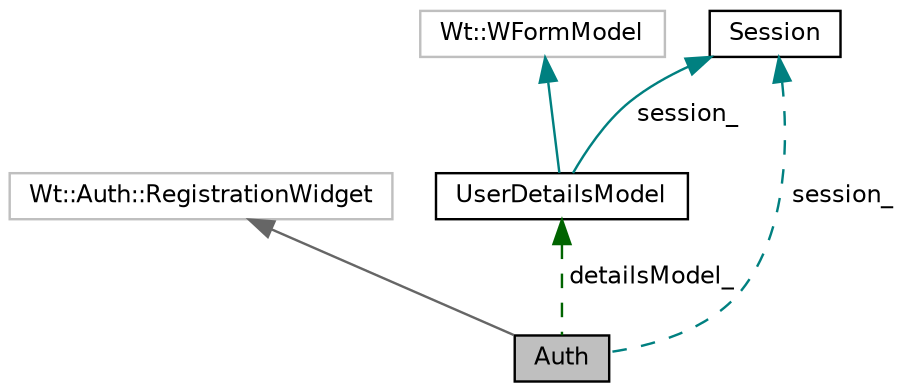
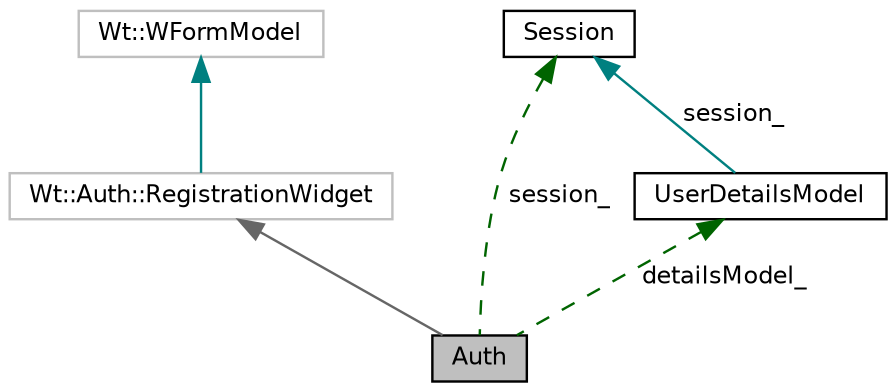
(554, 128) -> (201, 128)
(759, 261) -> (494, 202)
